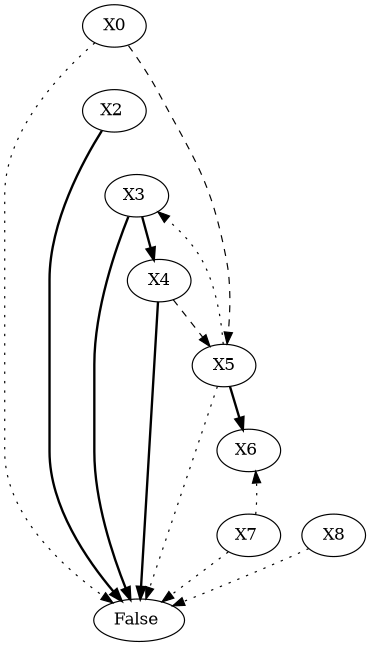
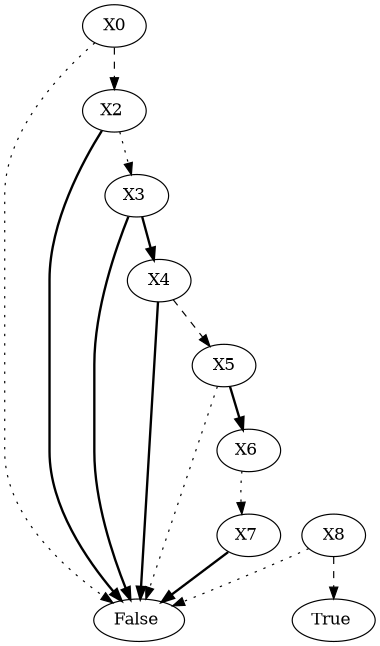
(204, 181) -> (114, 63)
(209, 275) -> (124, 148)
(257, 499) -> (241, 487)
(200, 573) -> (200, 573)
none -> (334, 620)
